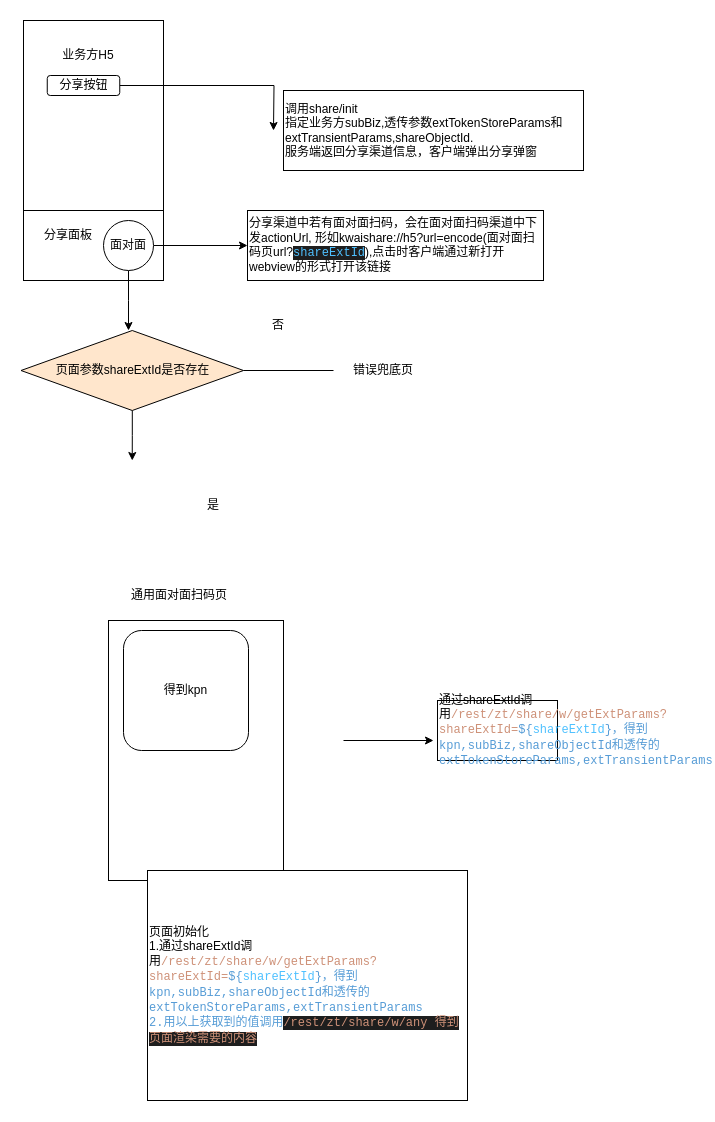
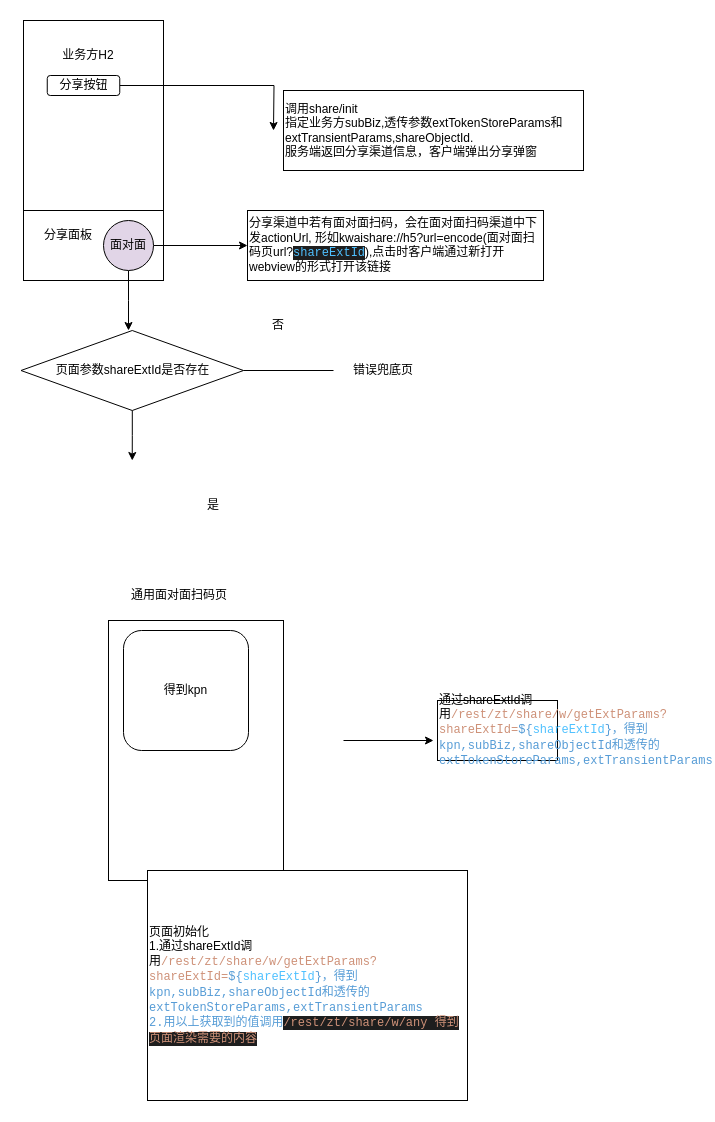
(89, 56) -> (89, 56)
(129, 246) -> (129, 246)
(132, 371) -> (132, 371)
